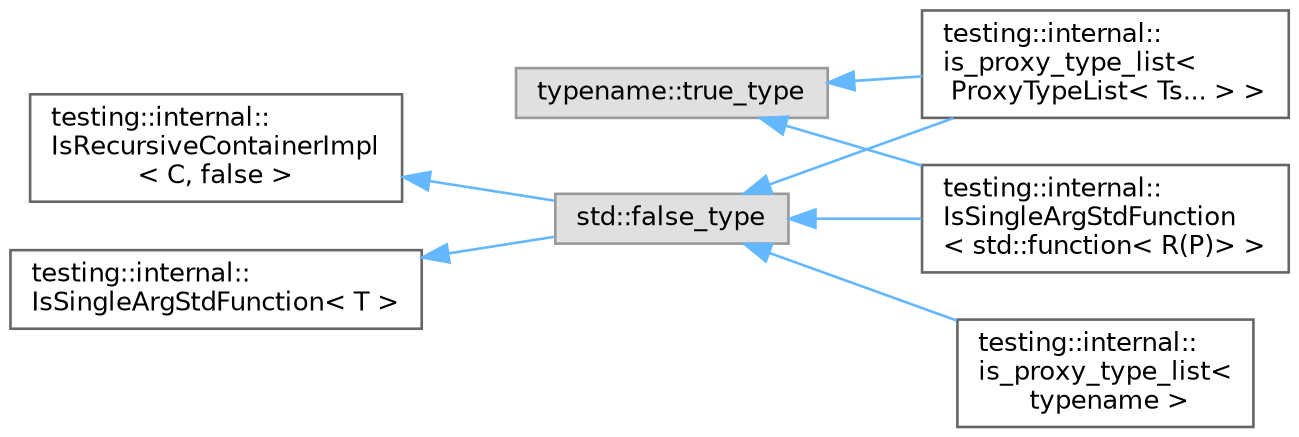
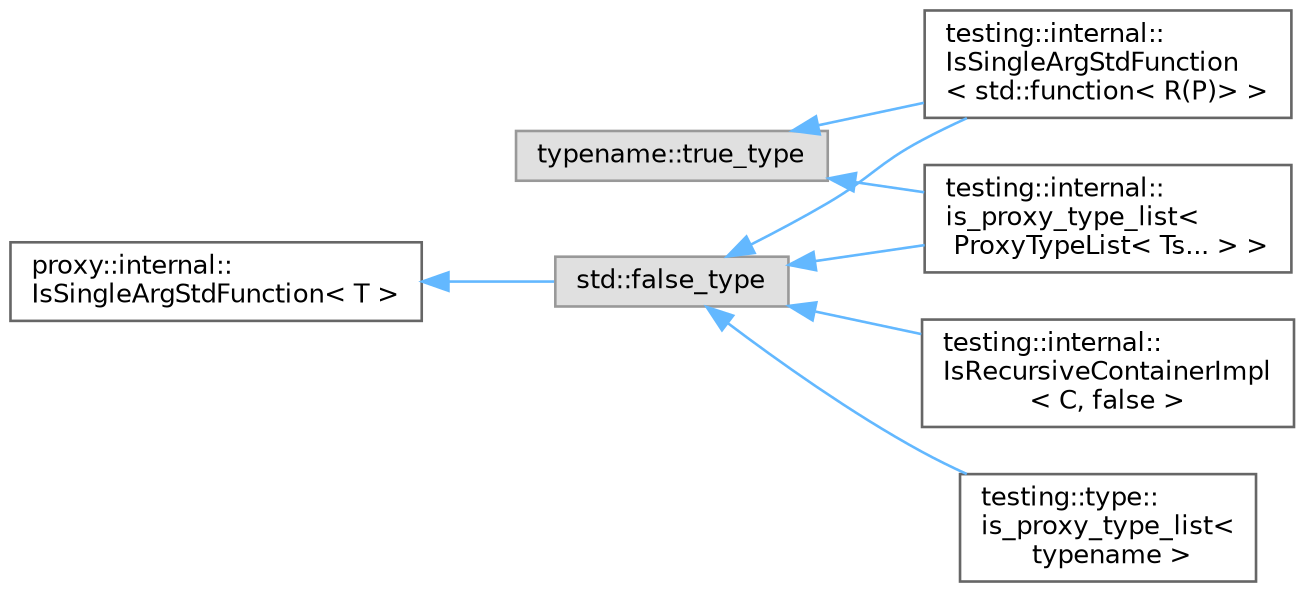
(492, 191) -> (868, 323)
(216, 289) -> (216, 282)
(1105, 373) -> (1108, 528)
